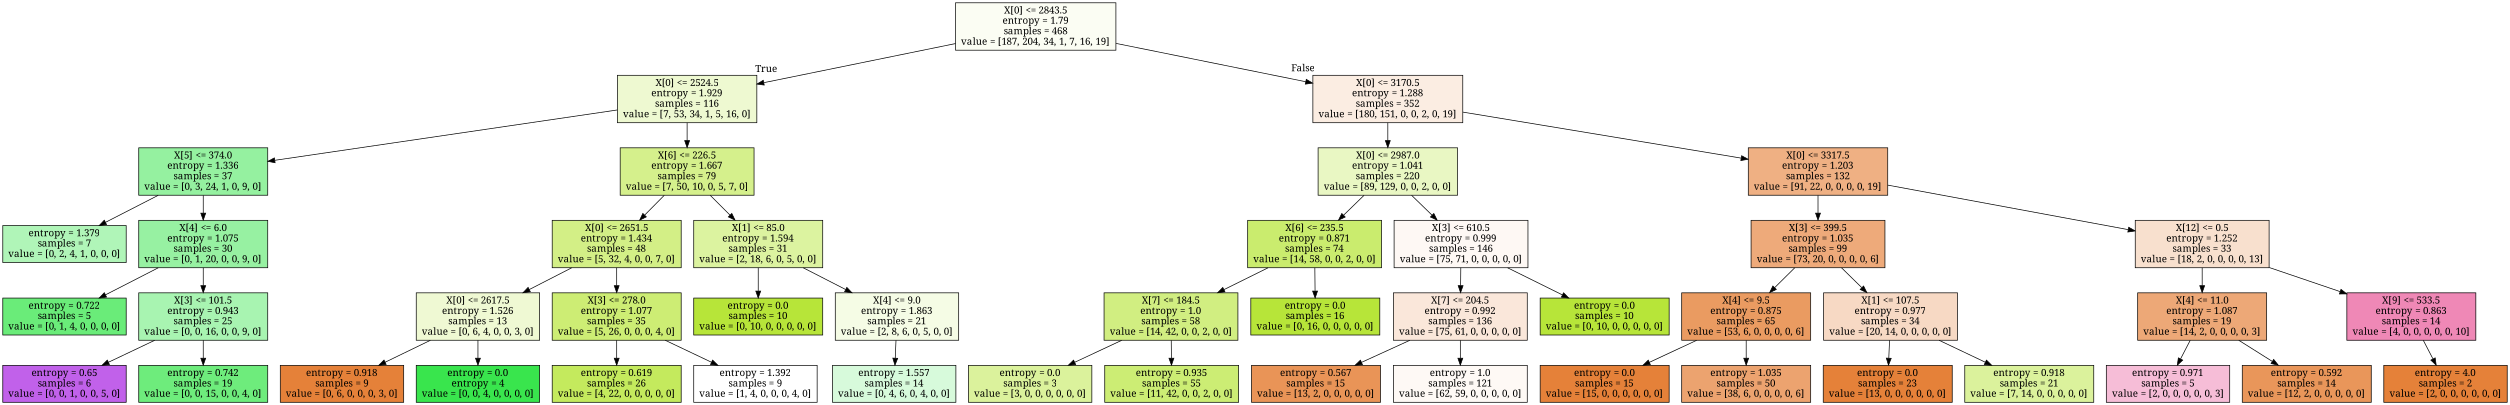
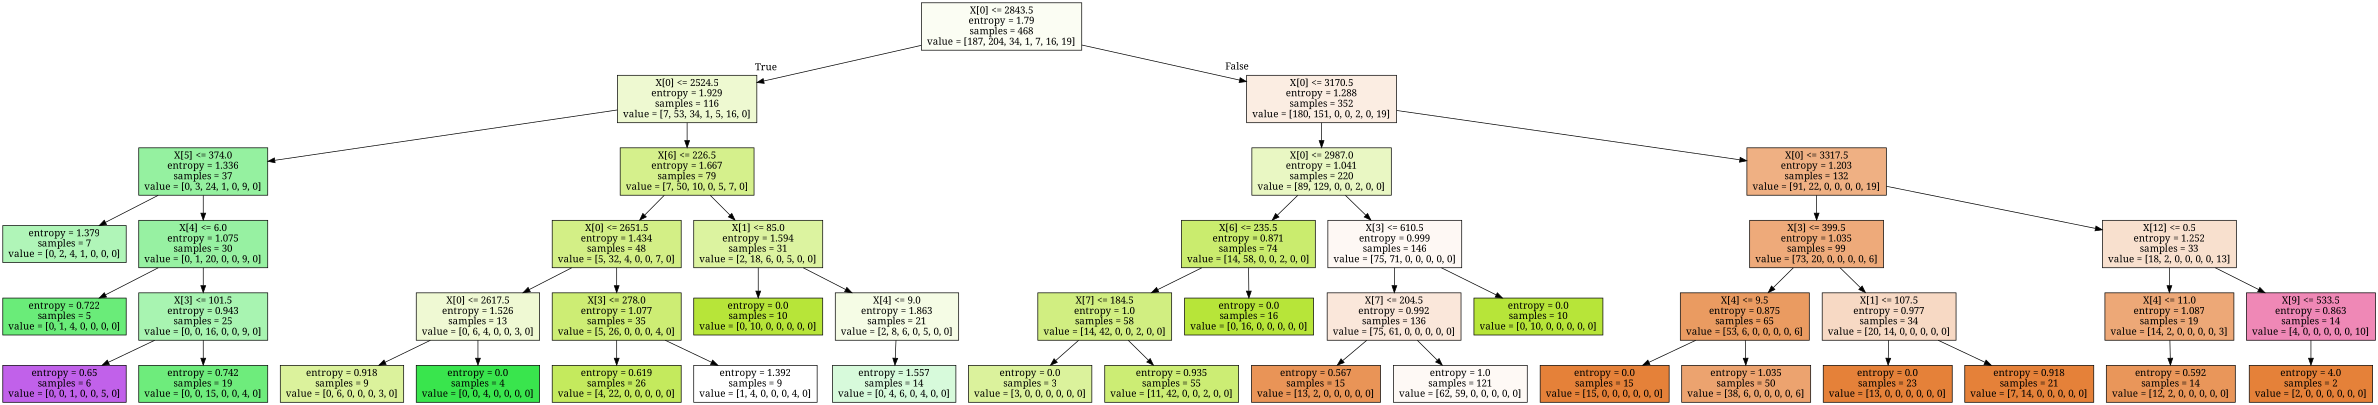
(342, 384) -> (342, 384)
(478, 384) -> (478, 384)
(2029, 384) -> (2029, 384)
(2168, 384) -> none
